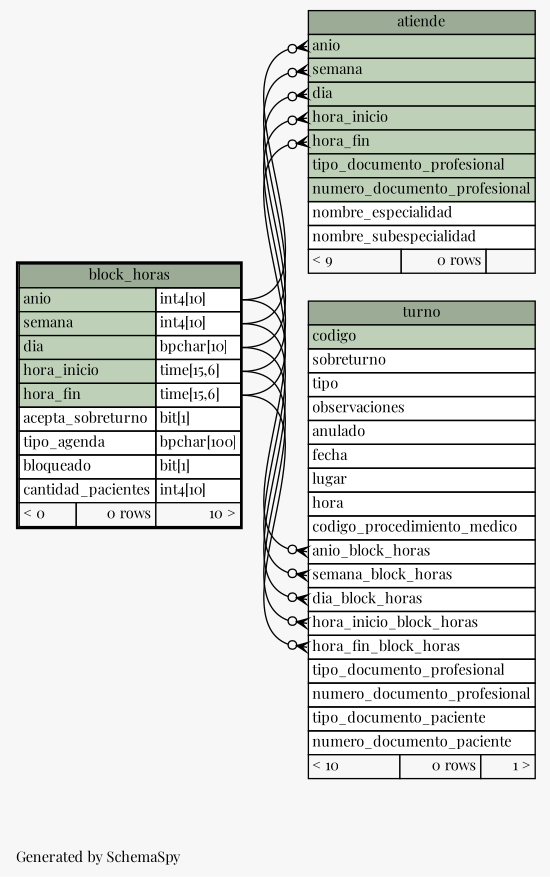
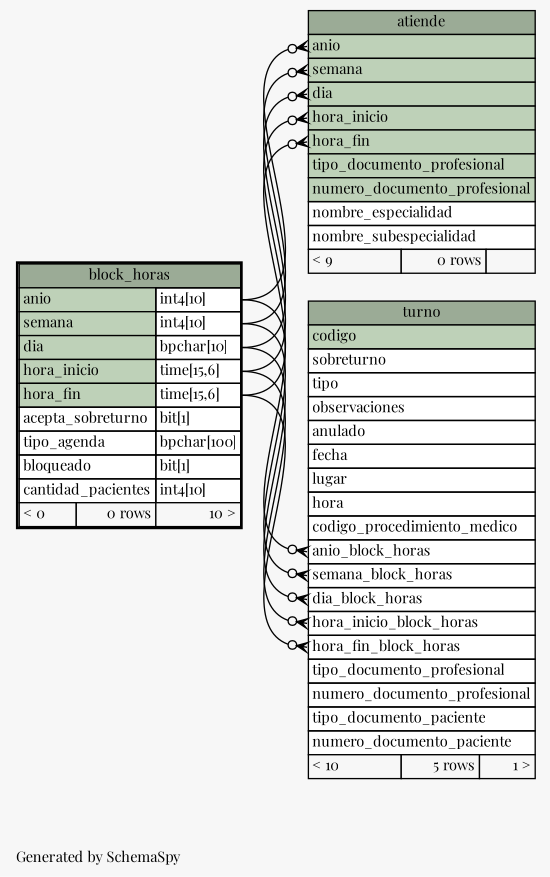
(454, 766) -> (454, 766)
